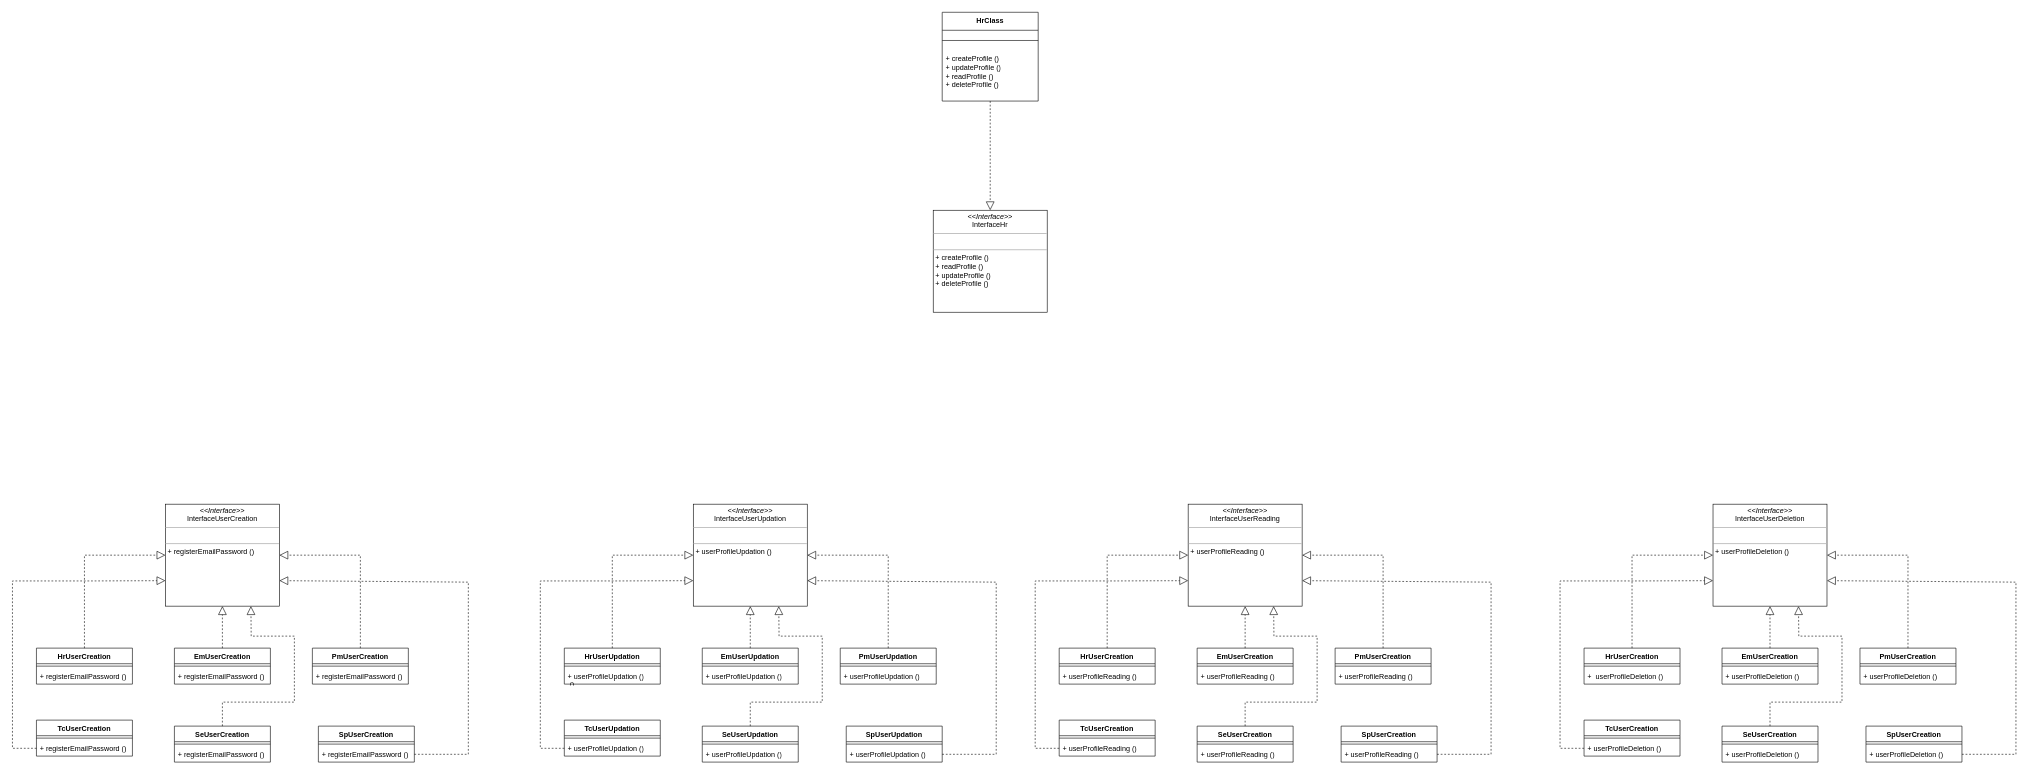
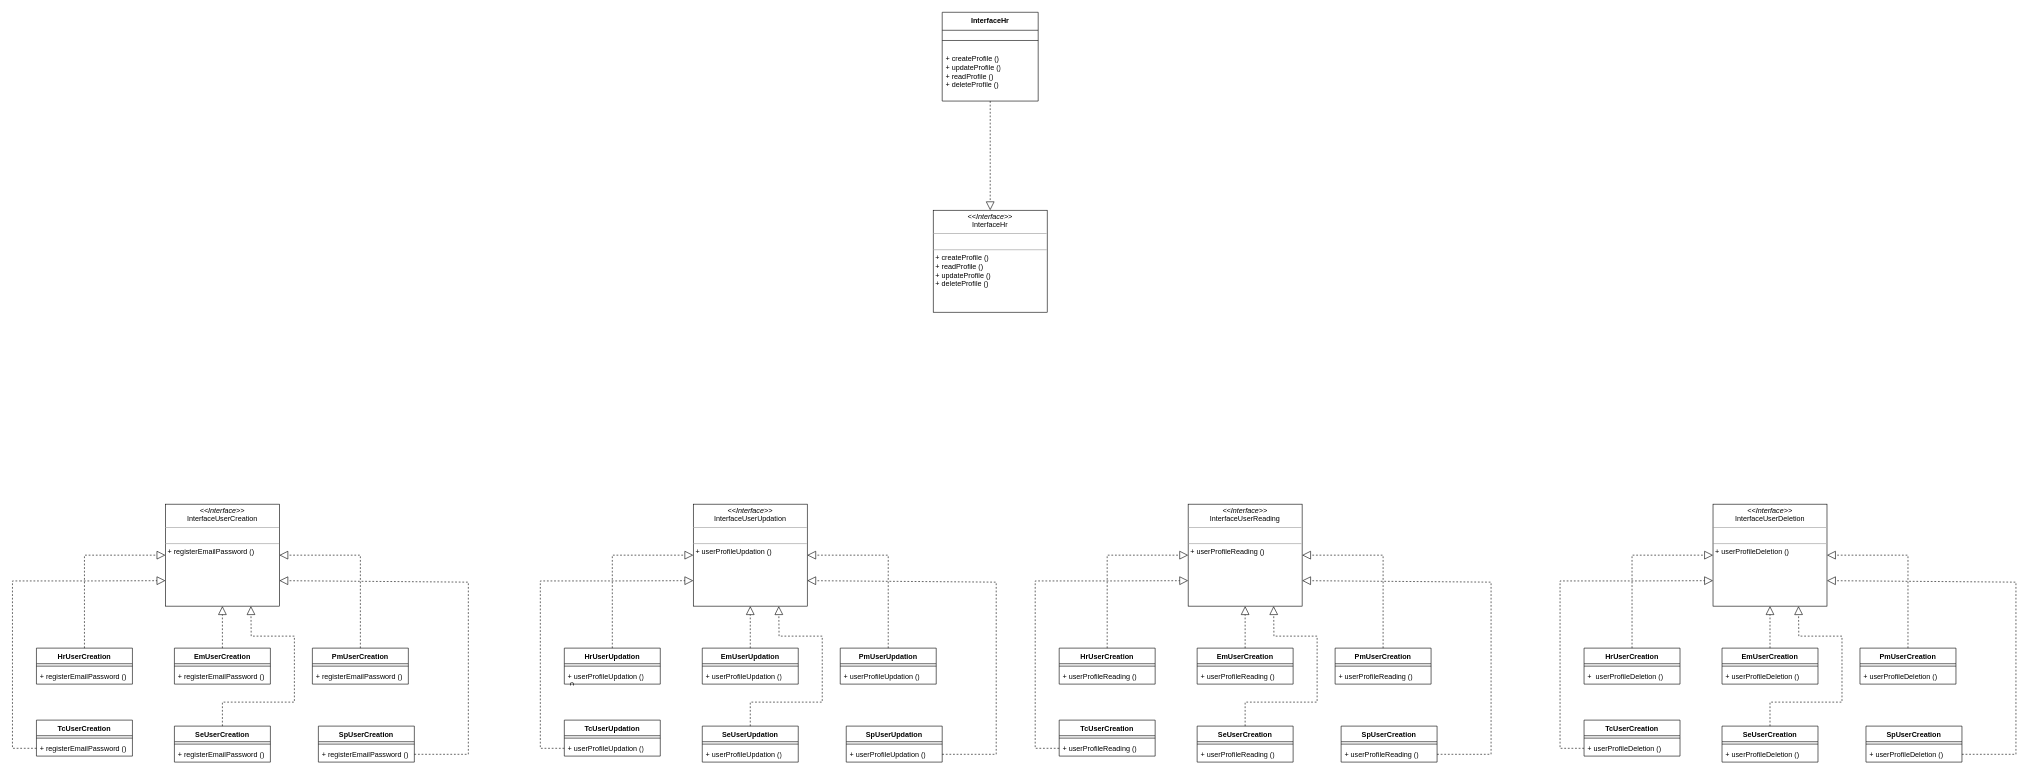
(990, 21) -> (990, 21)
